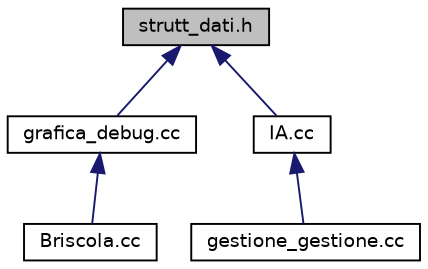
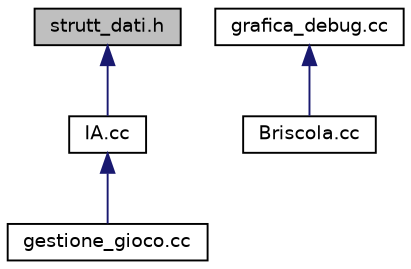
(142, 88) -> none
(306, 242) -> (108, 242)
